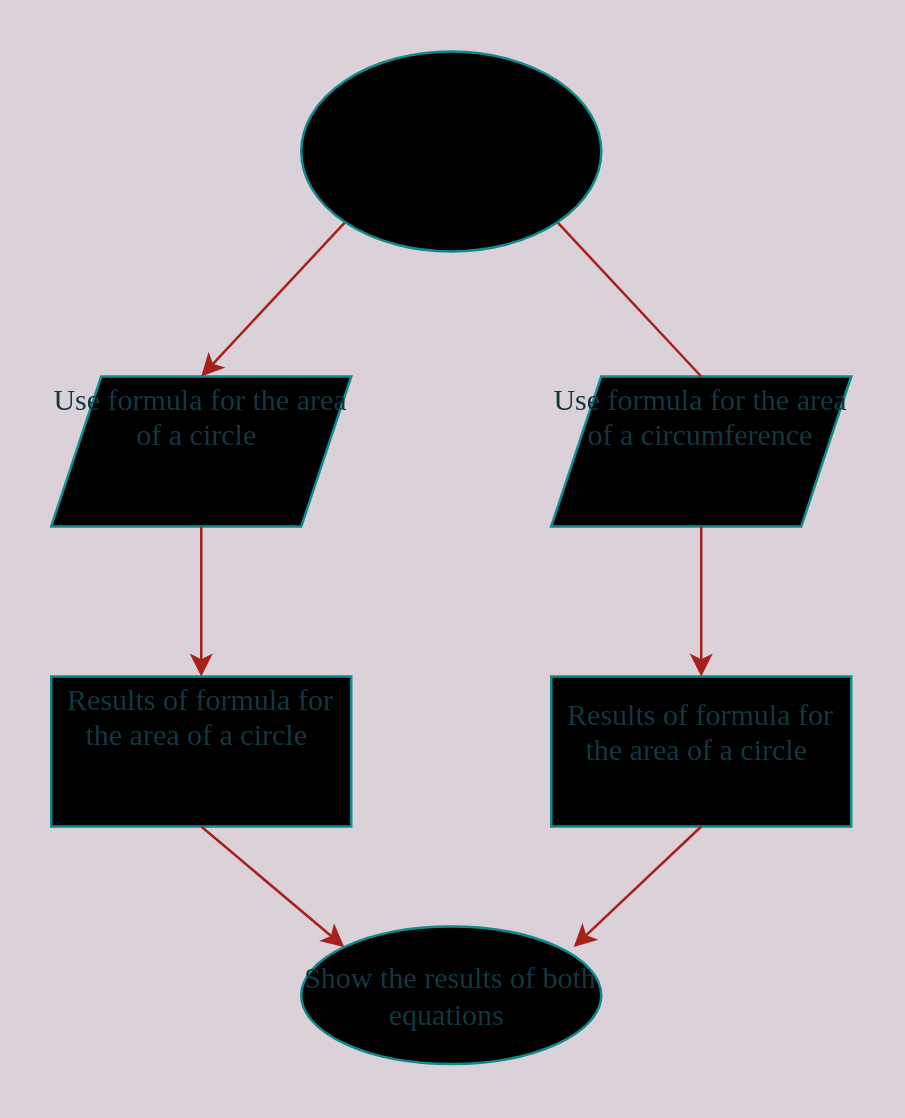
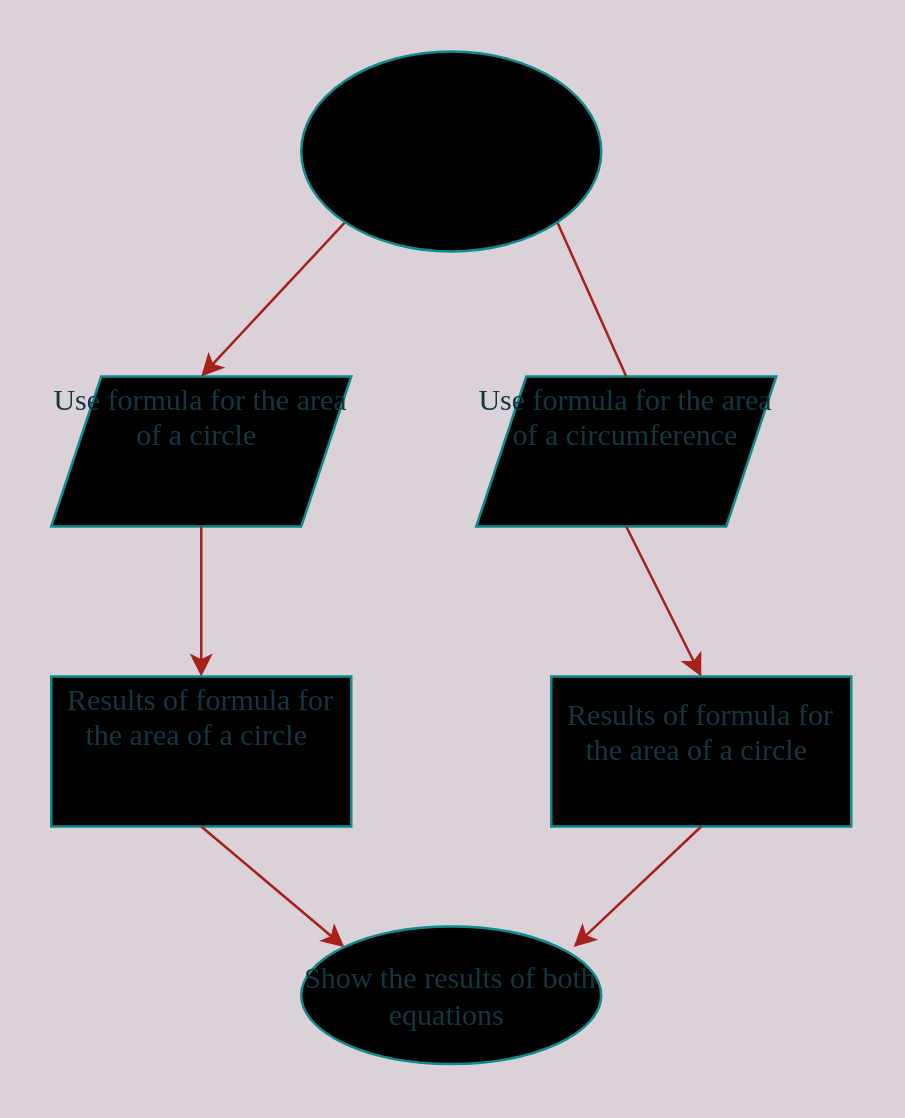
(453, 151) -> (453, 151)
(701, 451) -> (626, 451)
